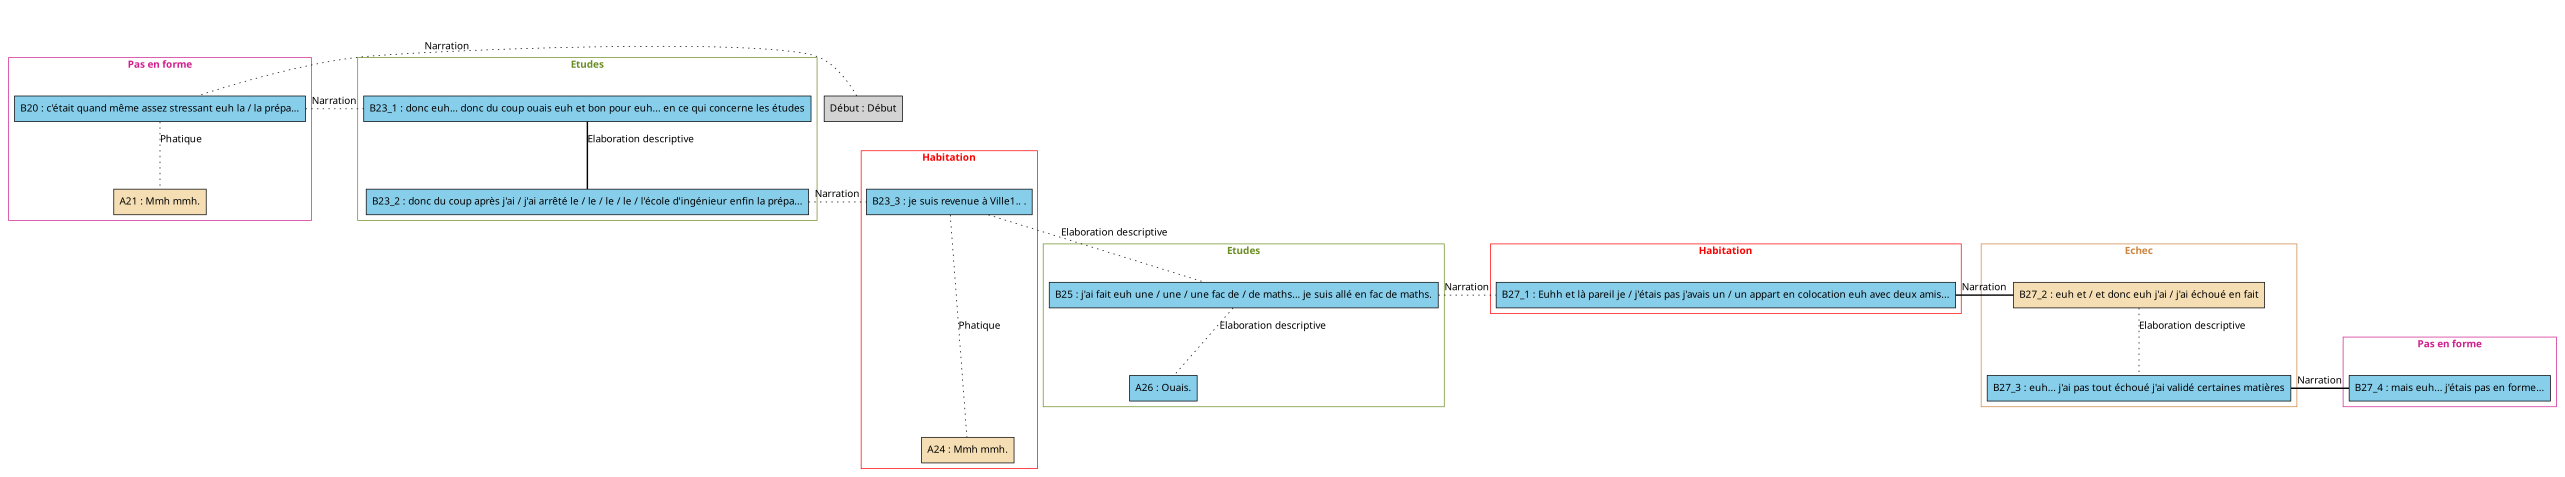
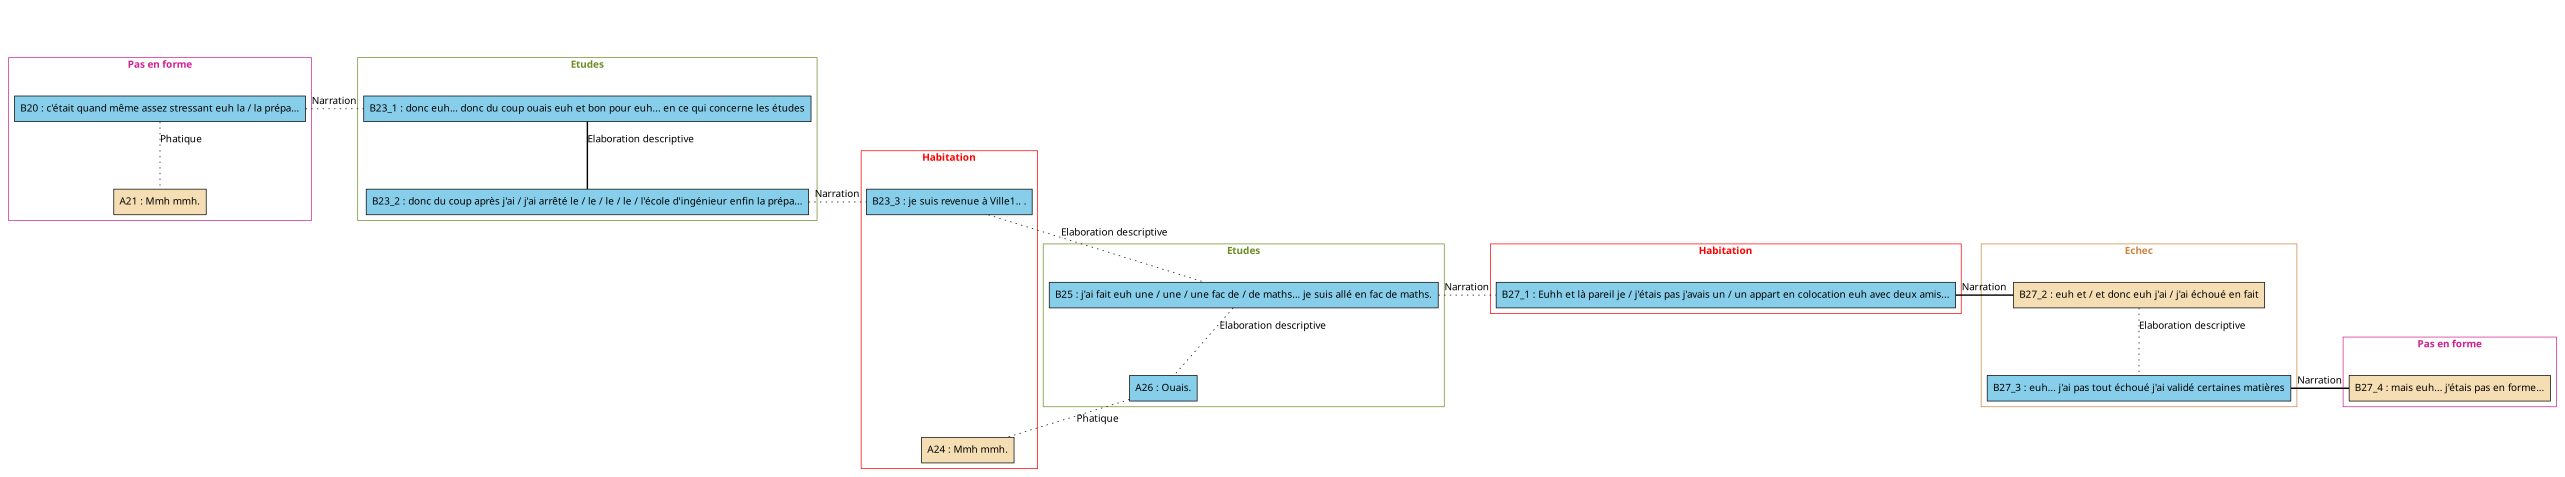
(863, 109) -> none
(959, 326) -> (1068, 418)
(2450, 388) -> (2450, 388)
